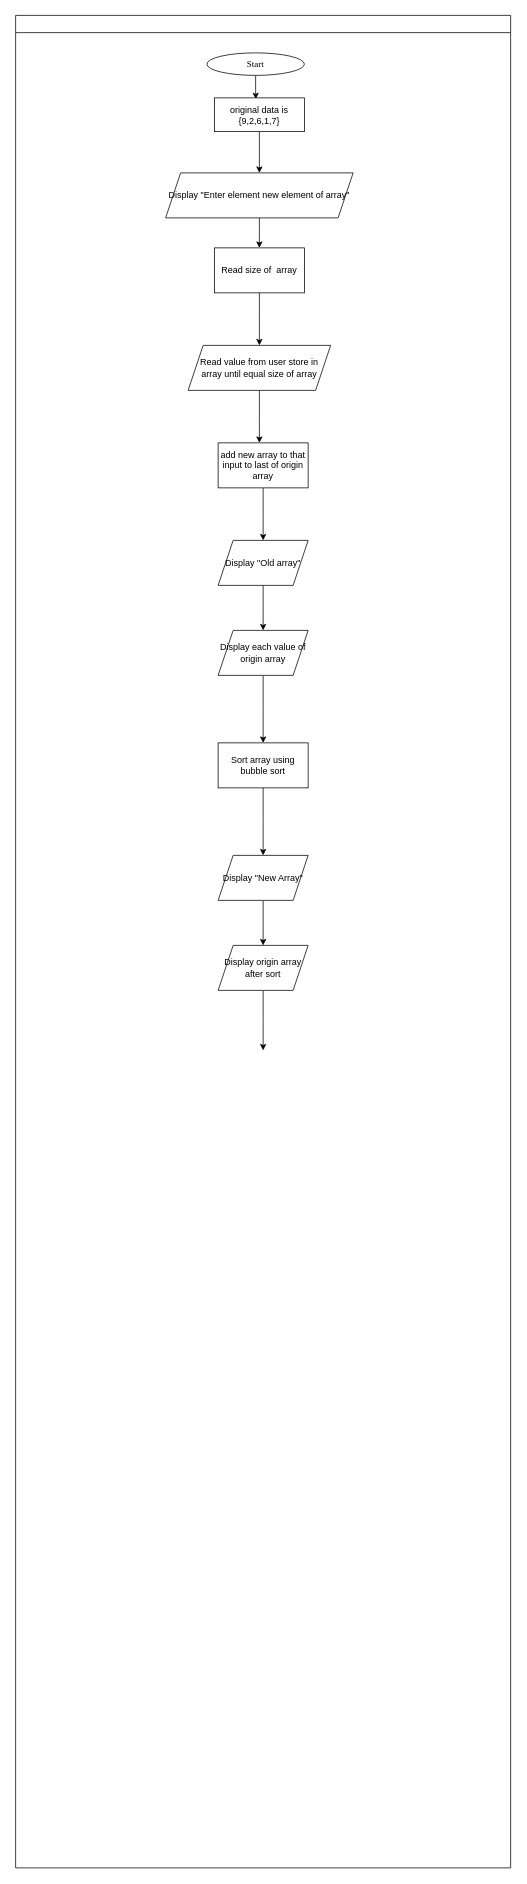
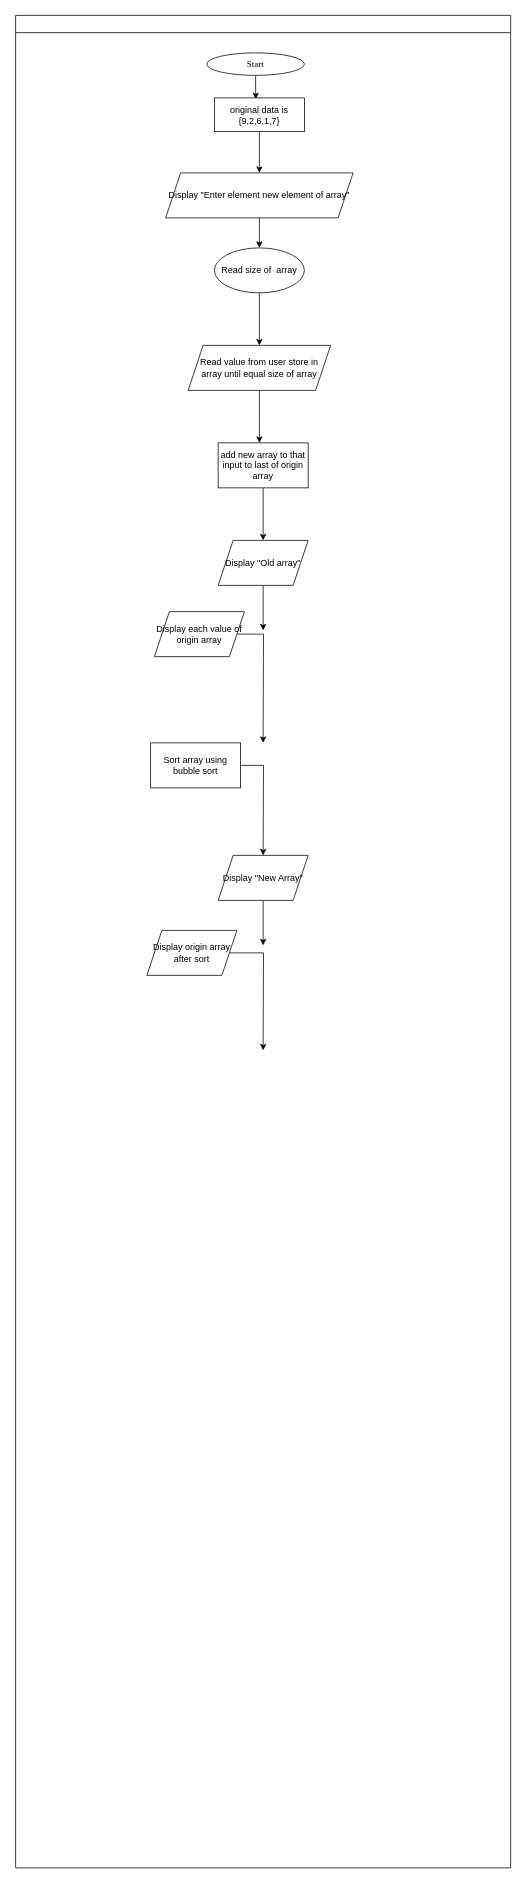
(259, 270) -> (259, 270)
(263, 653) -> (199, 634)
(263, 765) -> (195, 765)
(263, 968) -> (192, 953)
